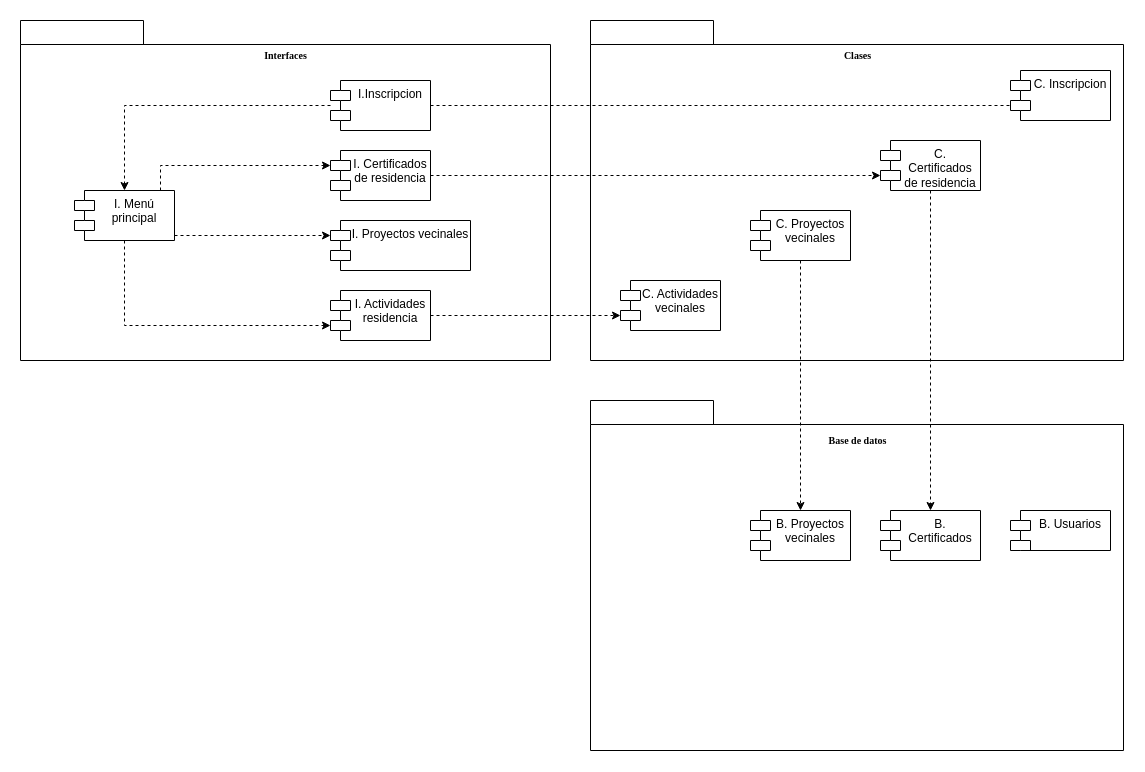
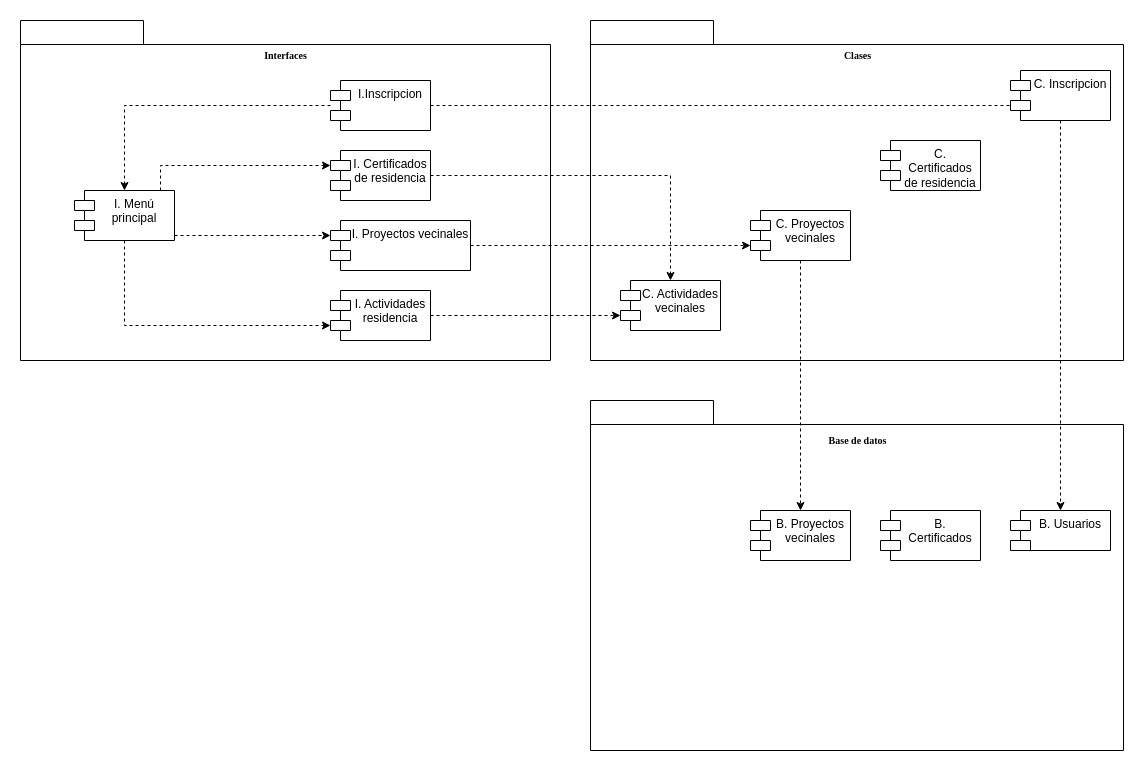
(771, 176) -> (671, 223)
none -> (607, 246)
none -> (1061, 312)
(931, 347) -> none
